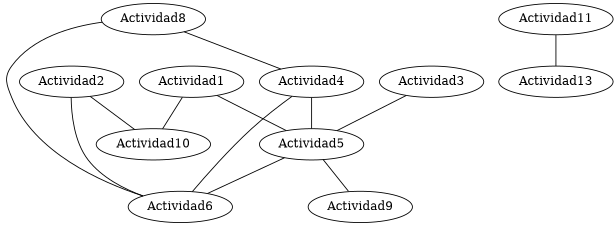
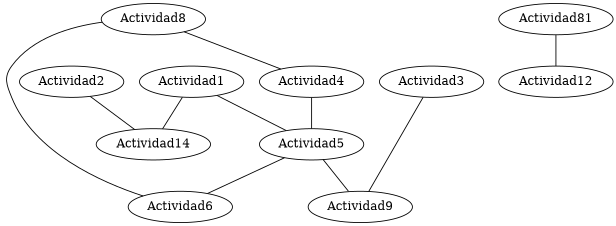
(556, 19) -> (556, 19)
(556, 82) -> (556, 82)
(372, 113) -> (396, 144)
(239, 141) -> none
(153, 144) -> (153, 144)
(88, 160) -> none
